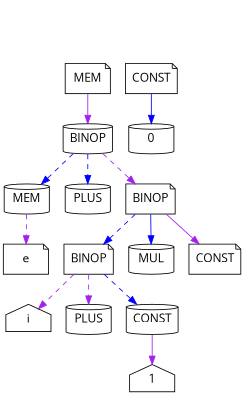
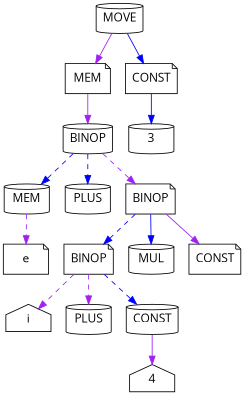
none -> (120, 18)
(151, 139) -> (151, 139)
(152, 380) -> (152, 380)
